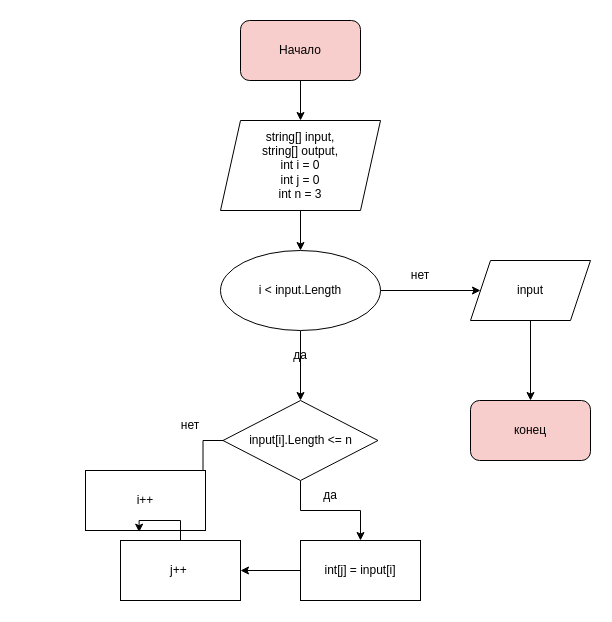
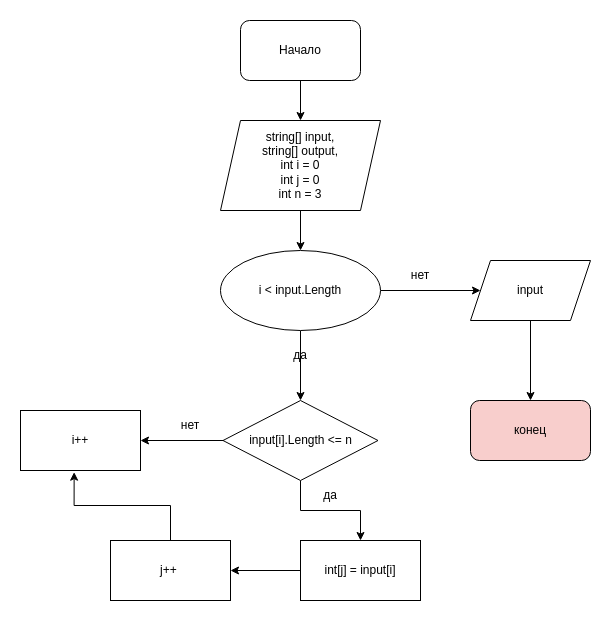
(301, 51) -> (301, 51)
(146, 501) -> (81, 441)
(181, 571) -> (171, 571)
